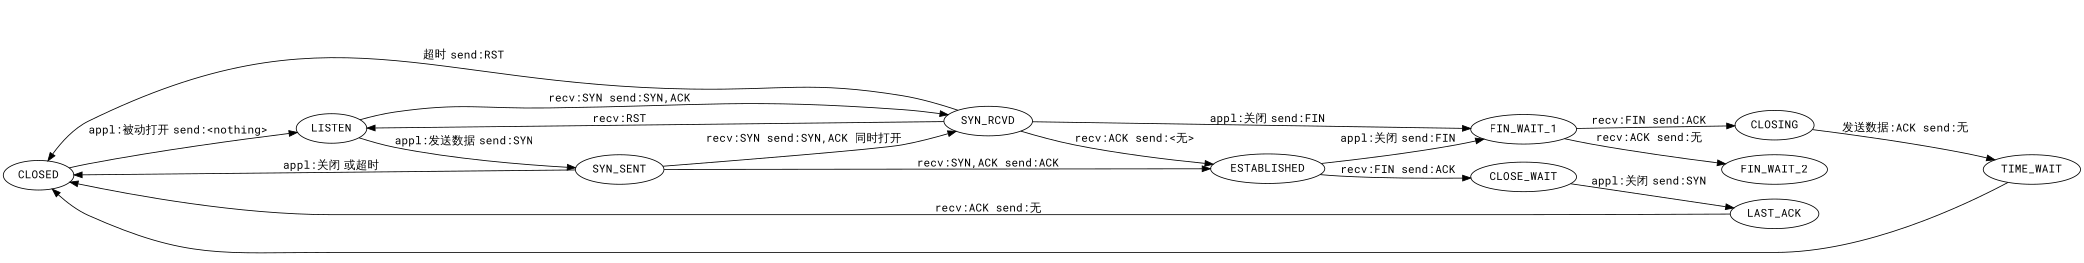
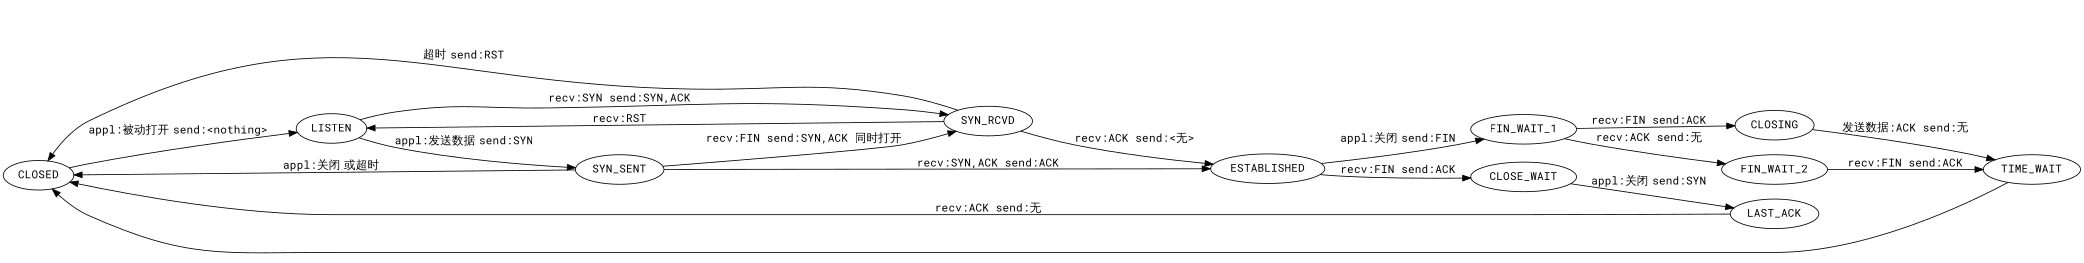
(1247, 125) -> none
(804, 139) -> (804, 139)
none -> (1901, 170)
